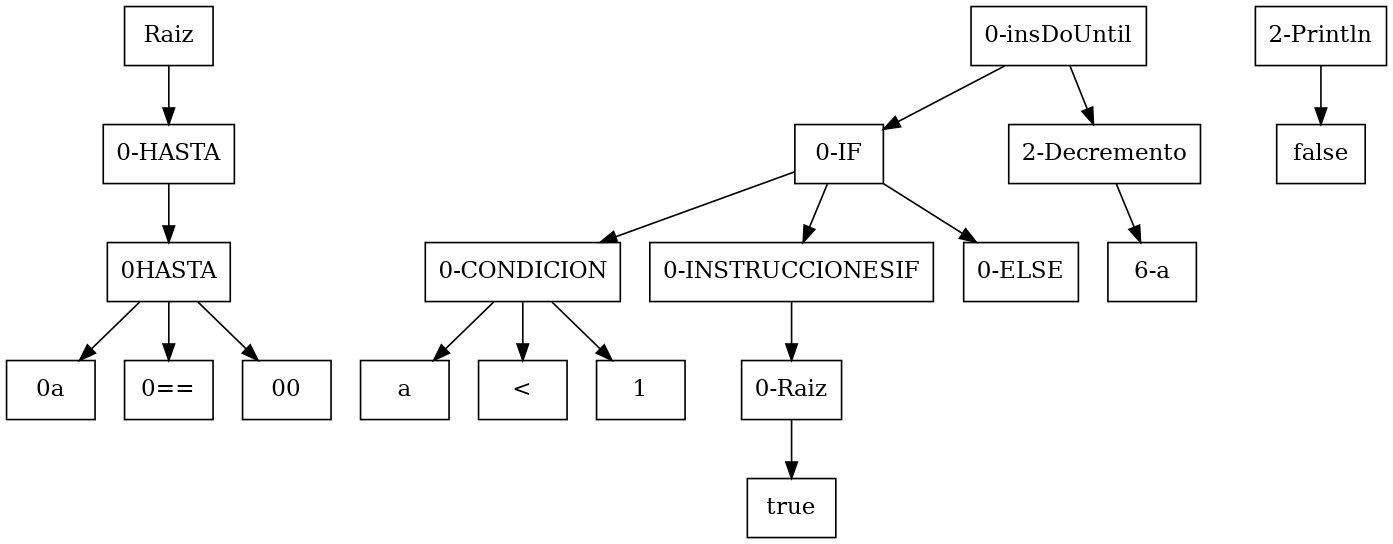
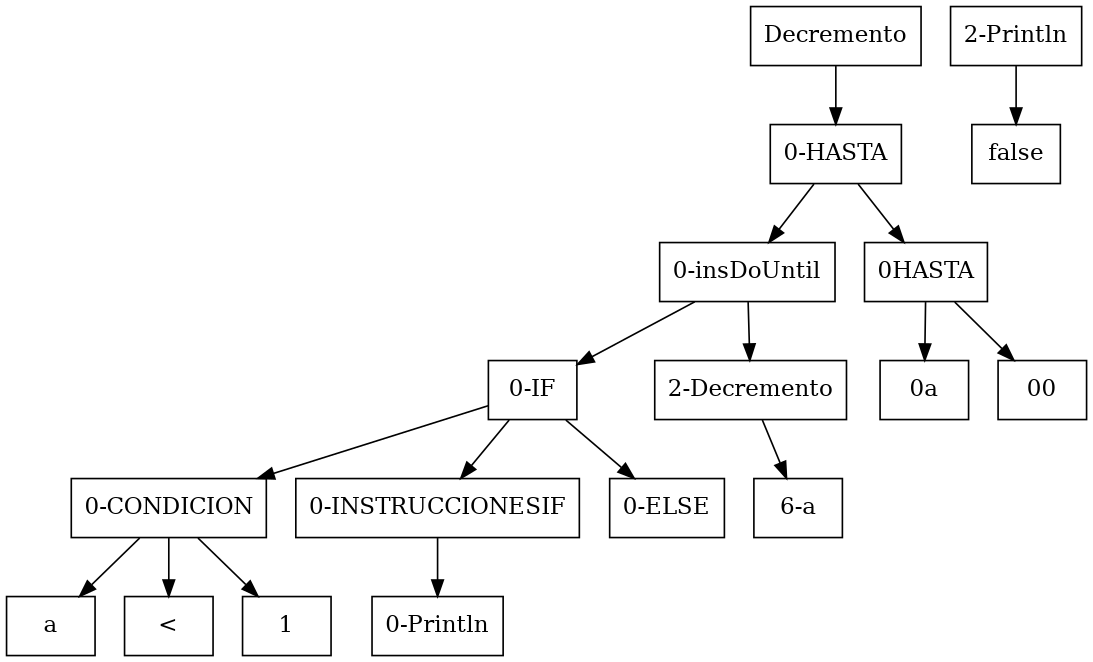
(169, 36) -> (836, 36)
none -> (797, 207)
(169, 390) -> none
(792, 390) -> (438, 626)
(792, 508) -> none
